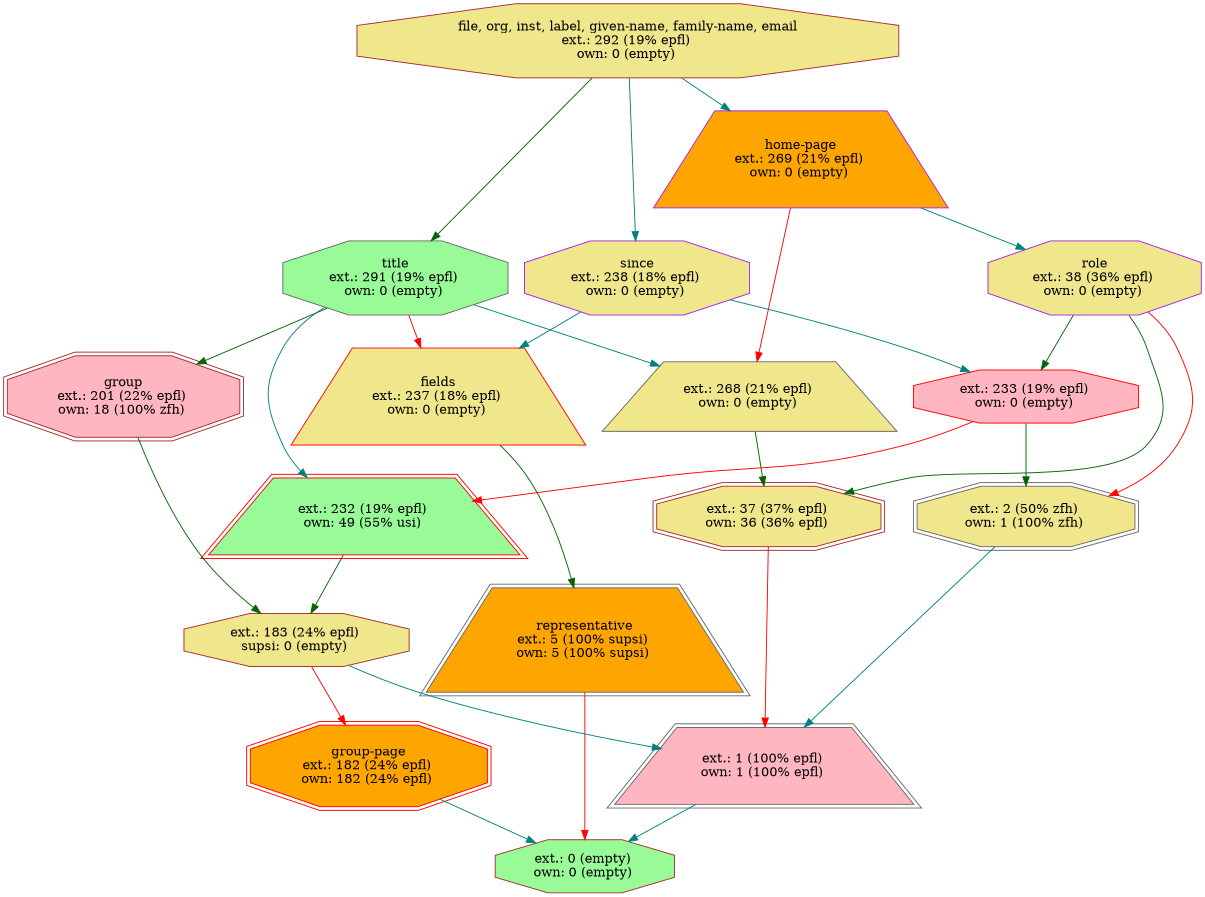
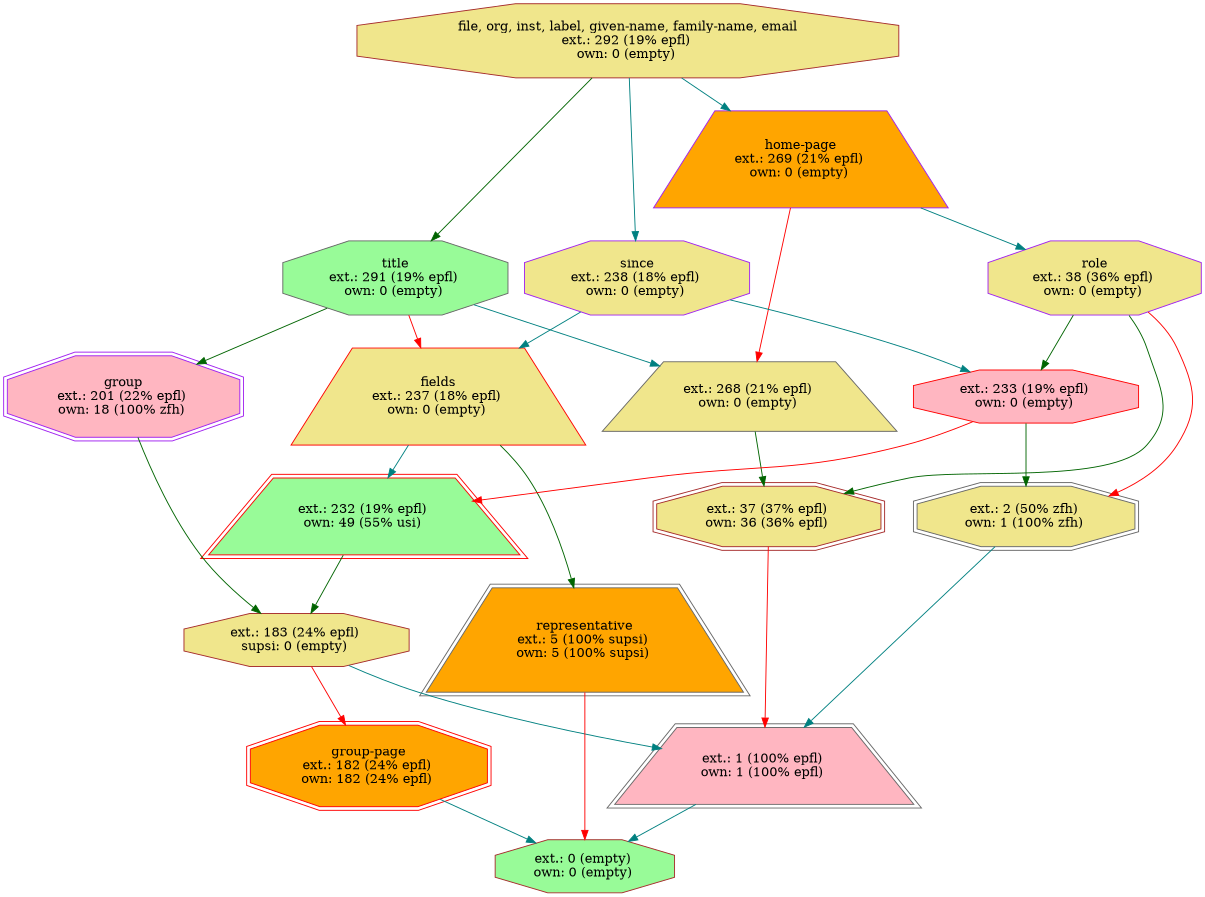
(269, 383) -> (401, 458)
(124, 397) -> (124, 397)
